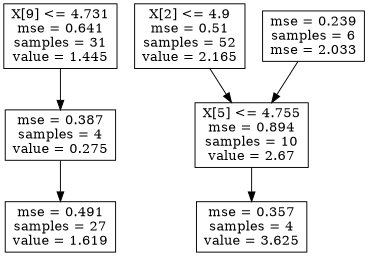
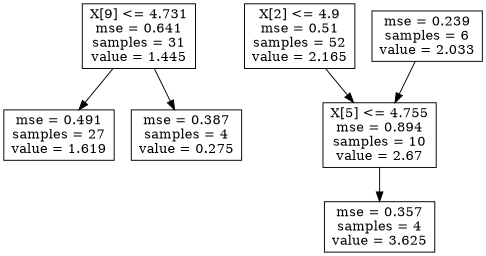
(313, 36) -> (427, 36)
(60, 176) -> (99, 85)
